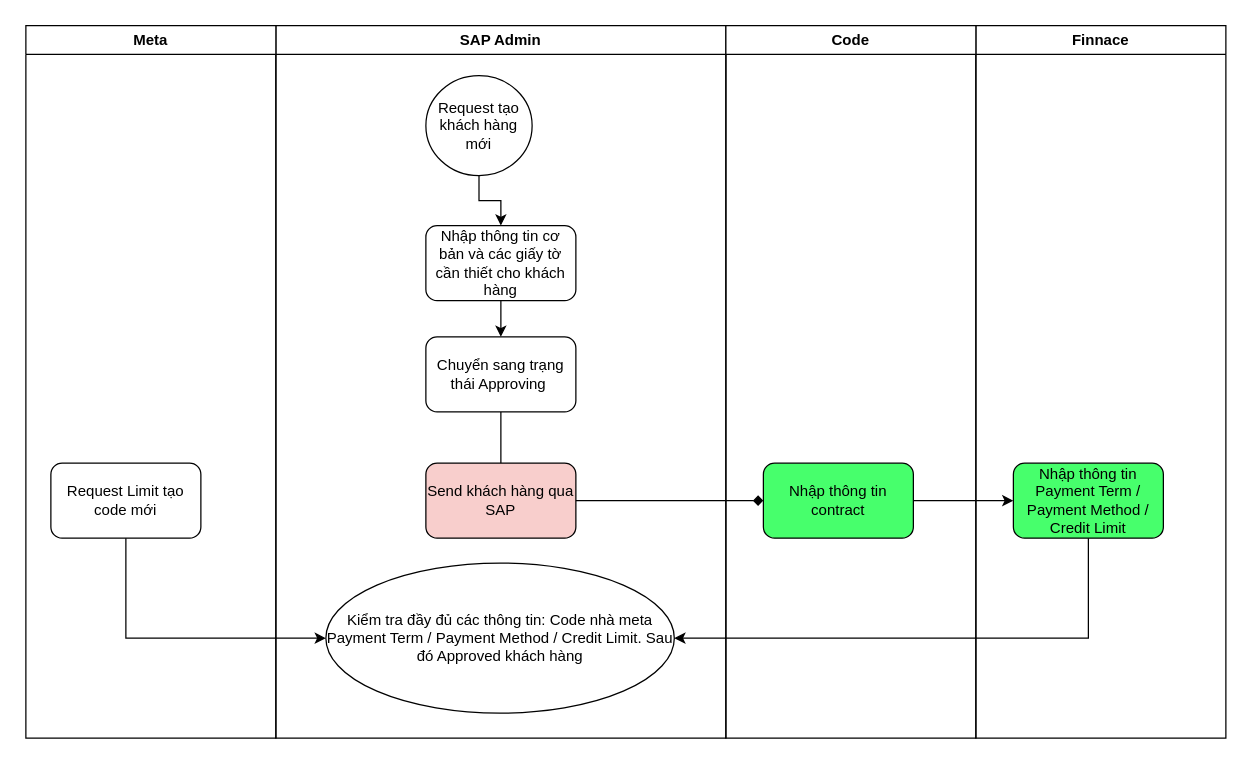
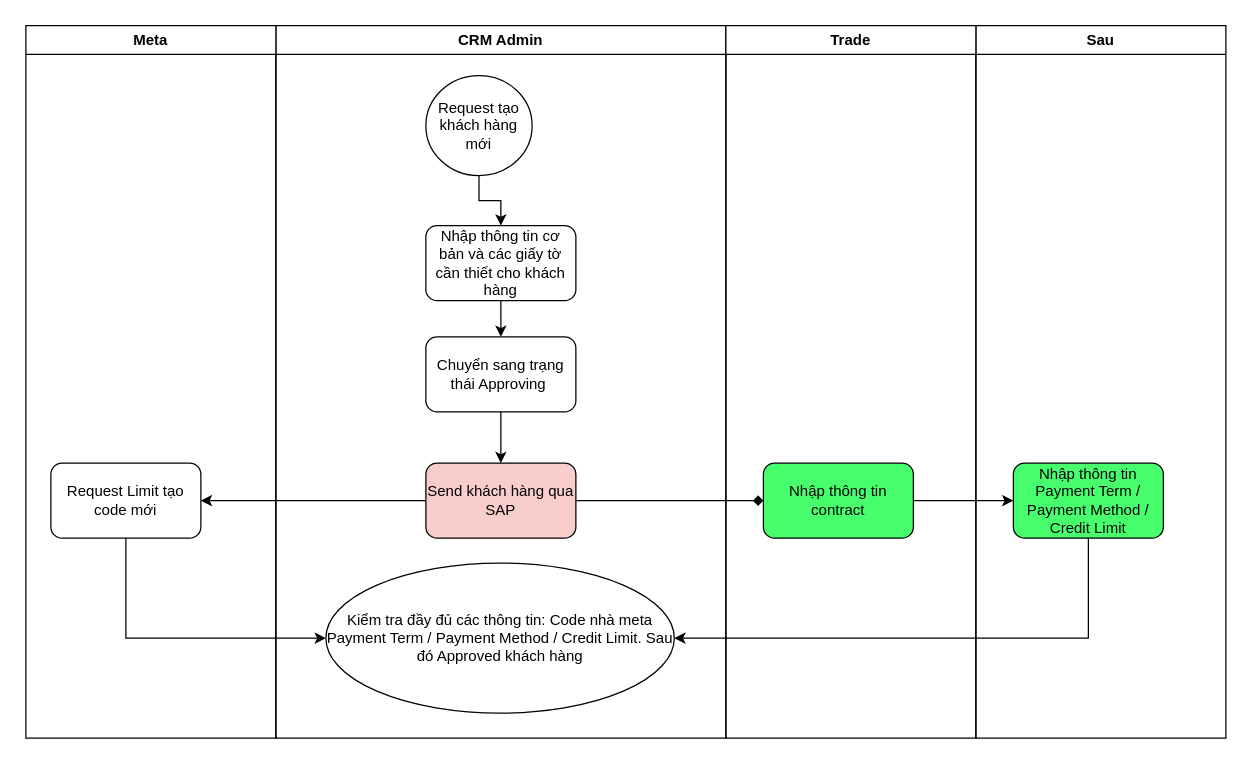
(501, 41) -> (501, 41)
(851, 41) -> (851, 41)
(1101, 41) -> (1101, 41)
(501, 456) -> (501, 453)
none -> (318, 501)
